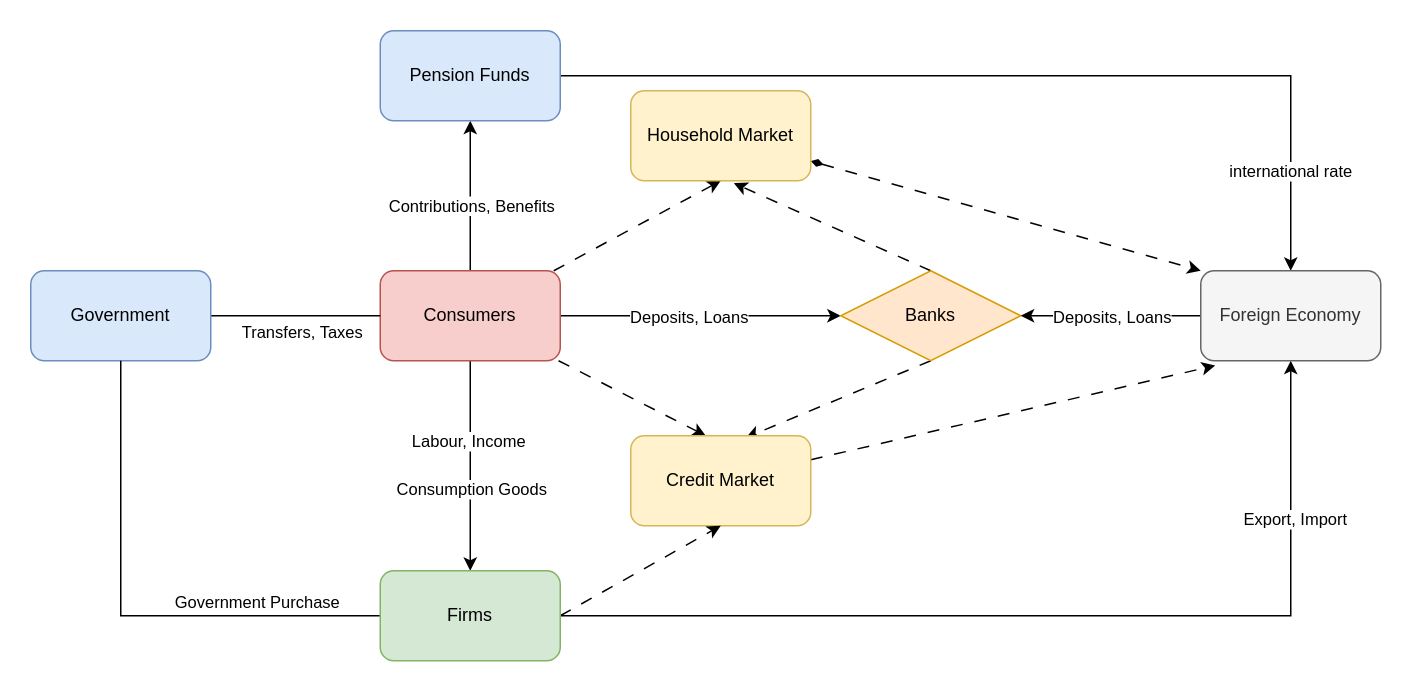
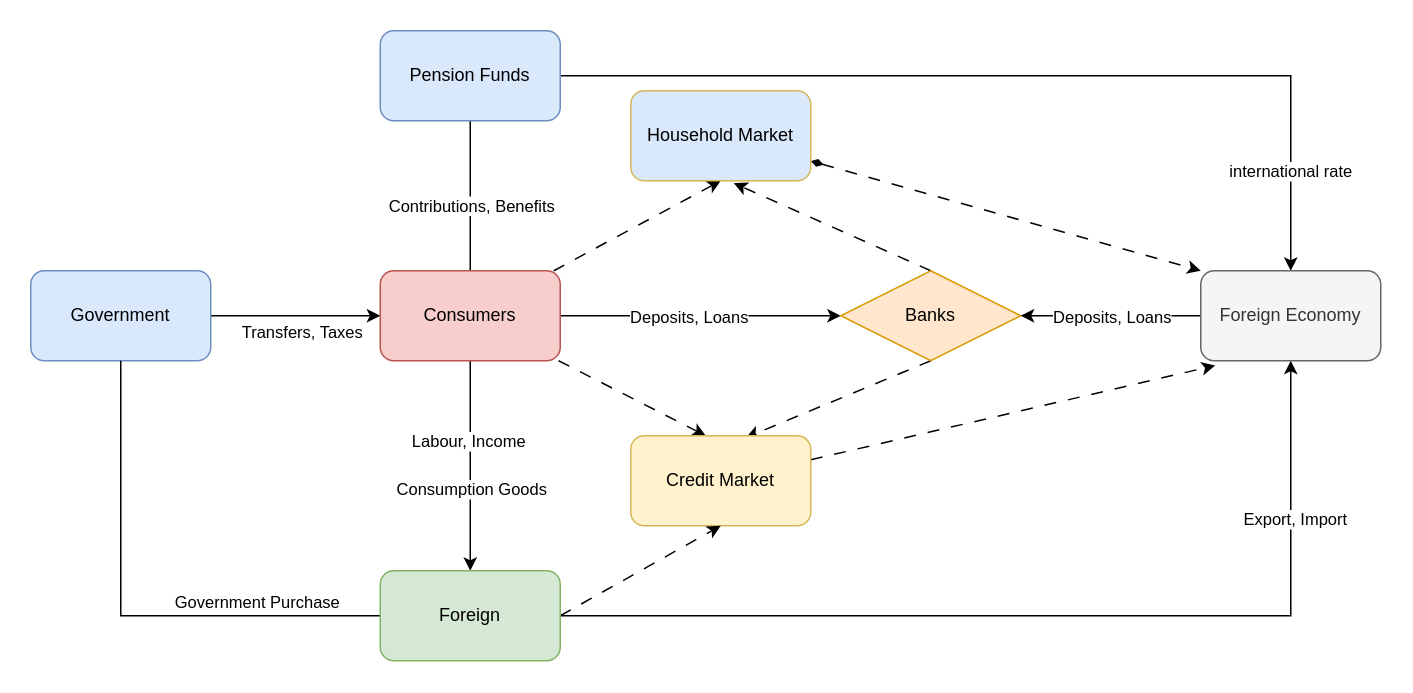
(470, 132) -> (470, 127)
(721, 136) -> (721, 136)
(373, 316) -> (369, 316)
(470, 616) -> (470, 616)
